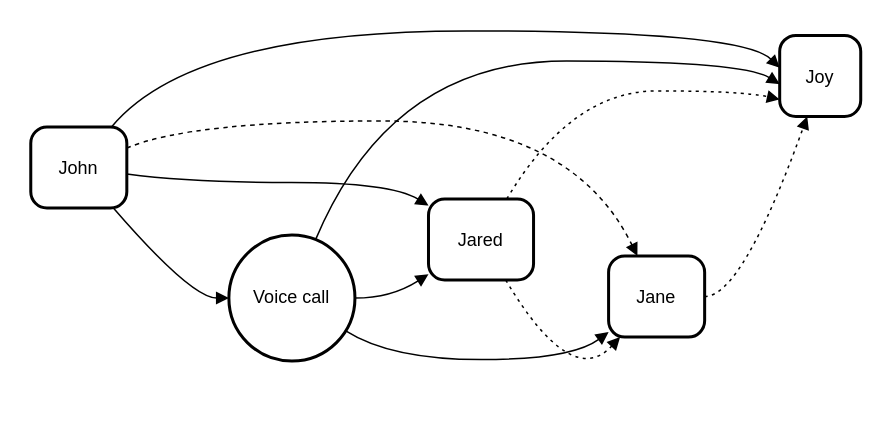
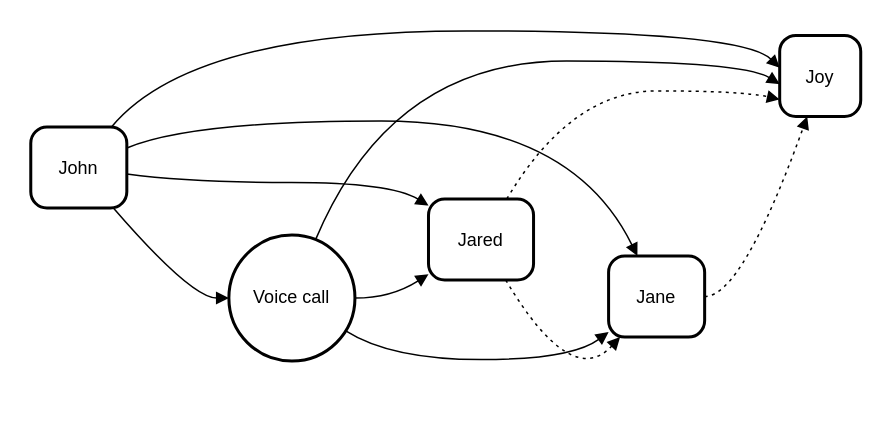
(401, 121) -> (401, 121)
